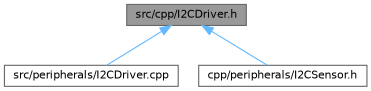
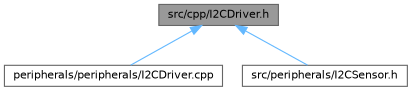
(91, 76) -> (113, 76)
(283, 76) -> (325, 76)
